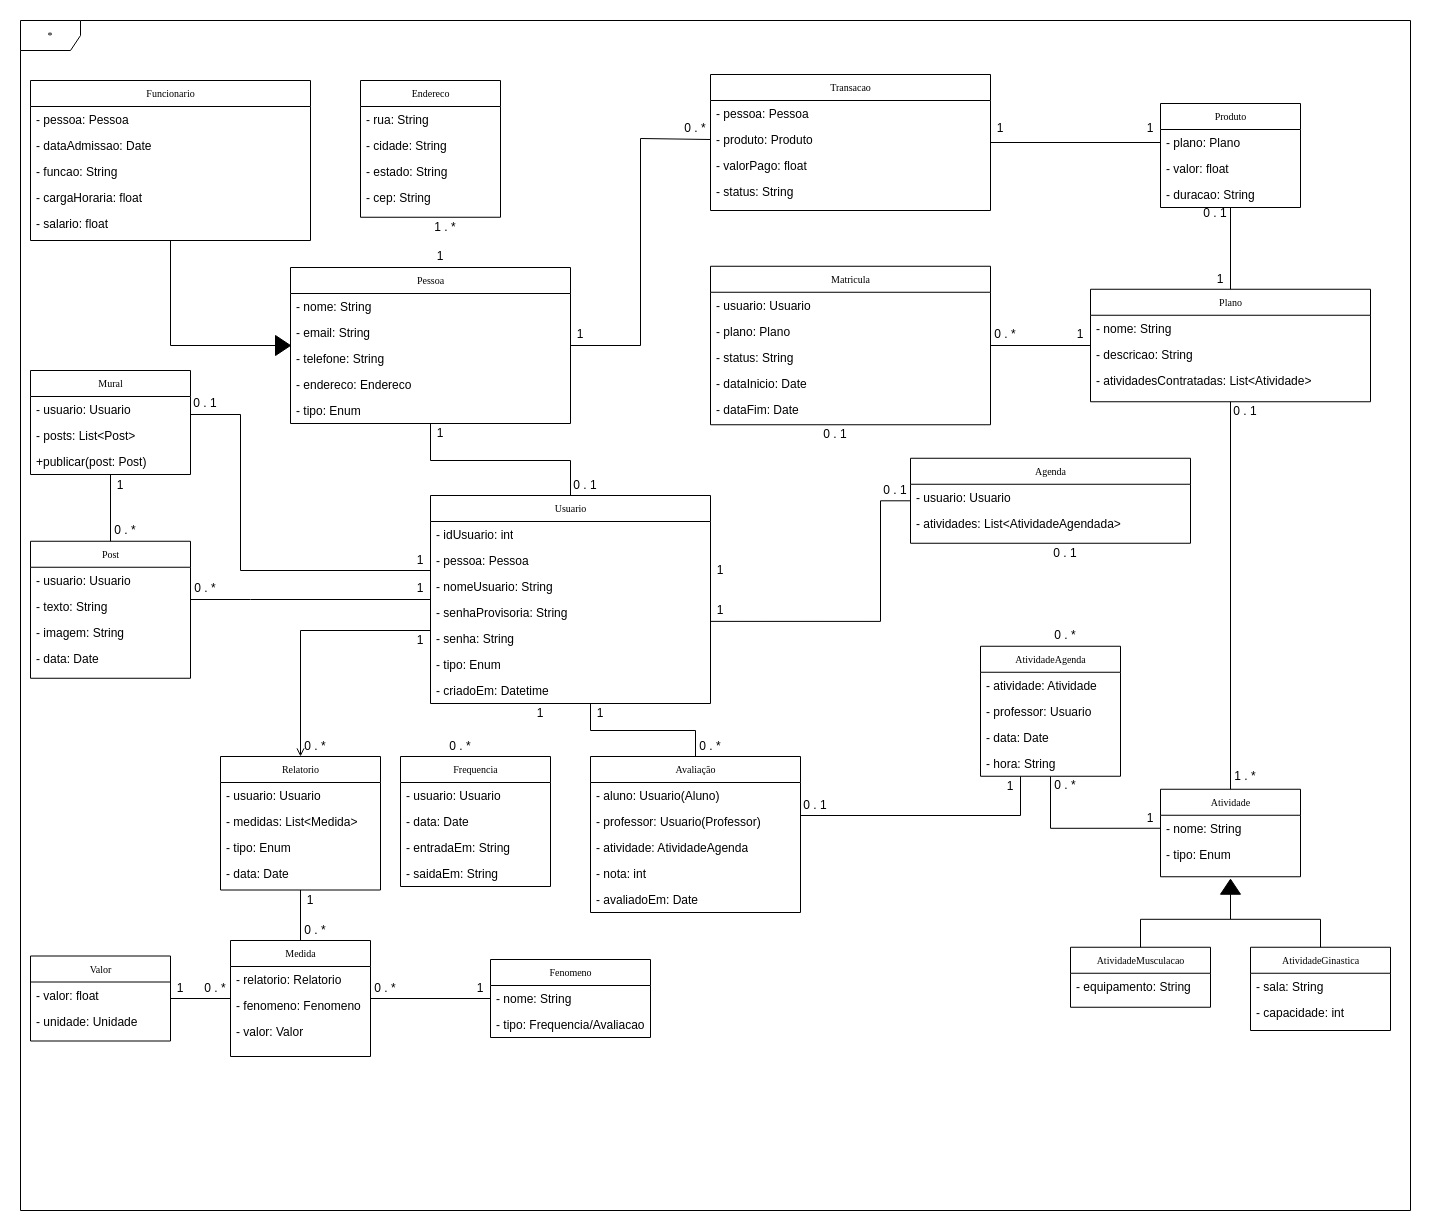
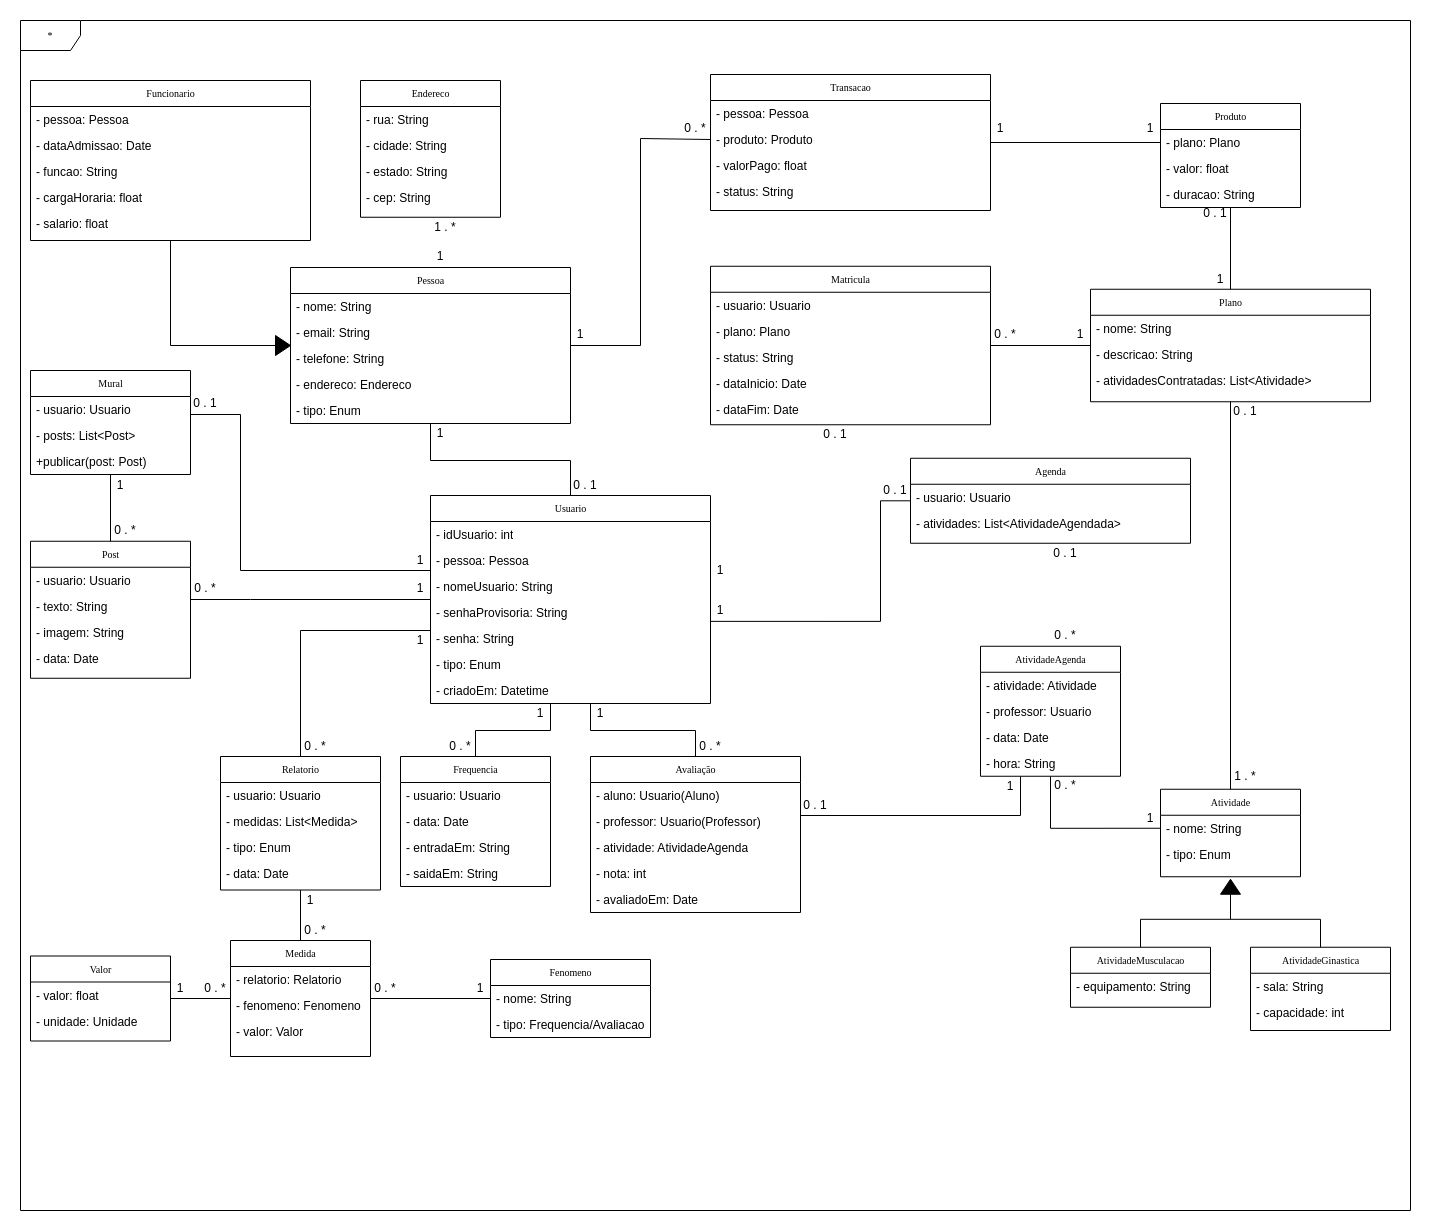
none -> (515, 731)
(301, 751) -> (301, 751)
